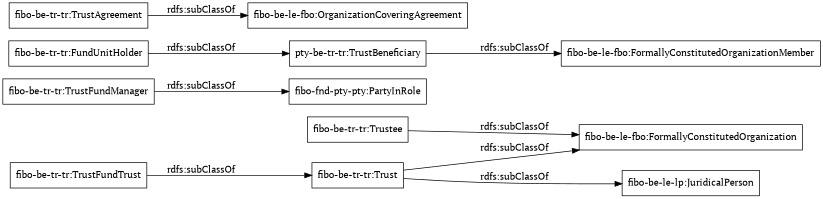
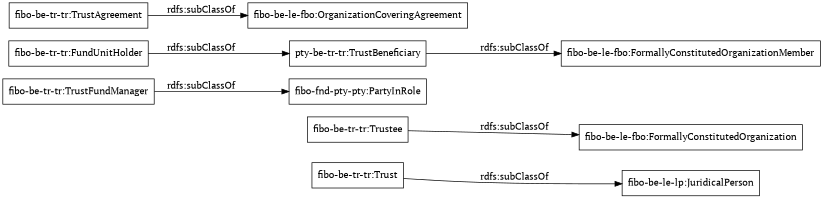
(488, 160) -> none
(79, 175) -> none
